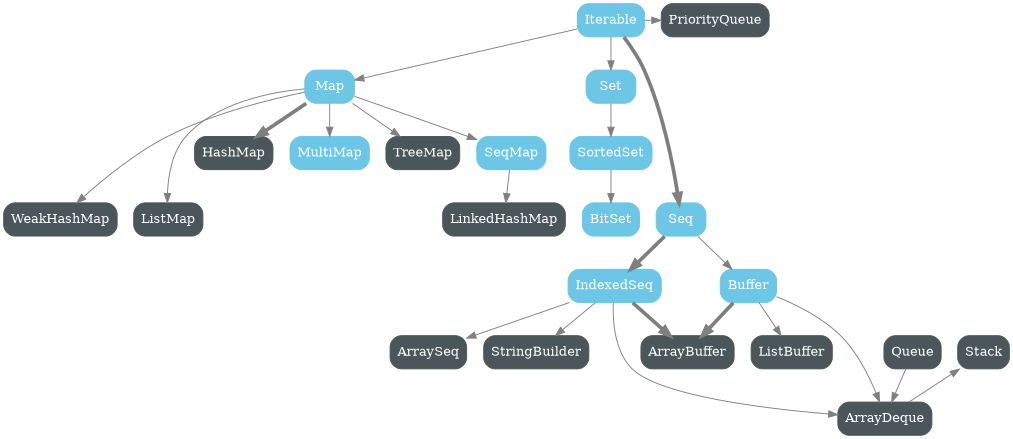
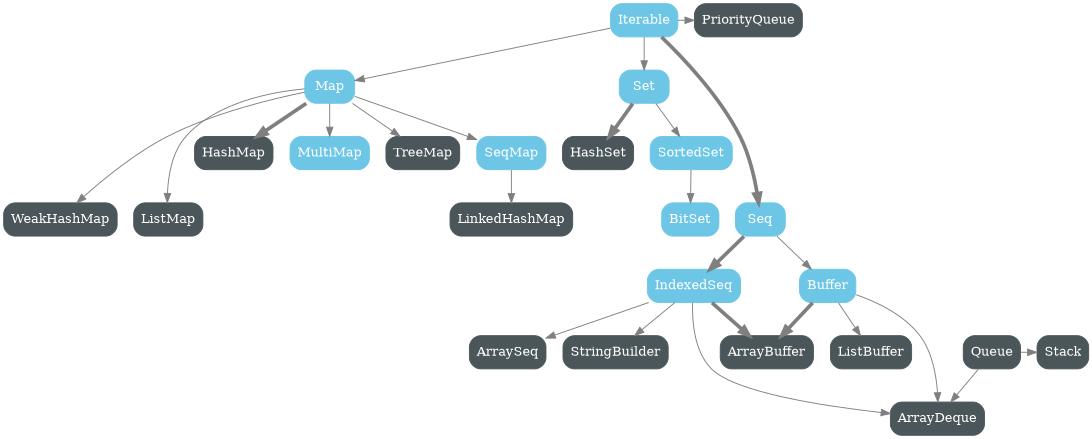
none -> (598, 153)
(930, 388) -> (1024, 352)
